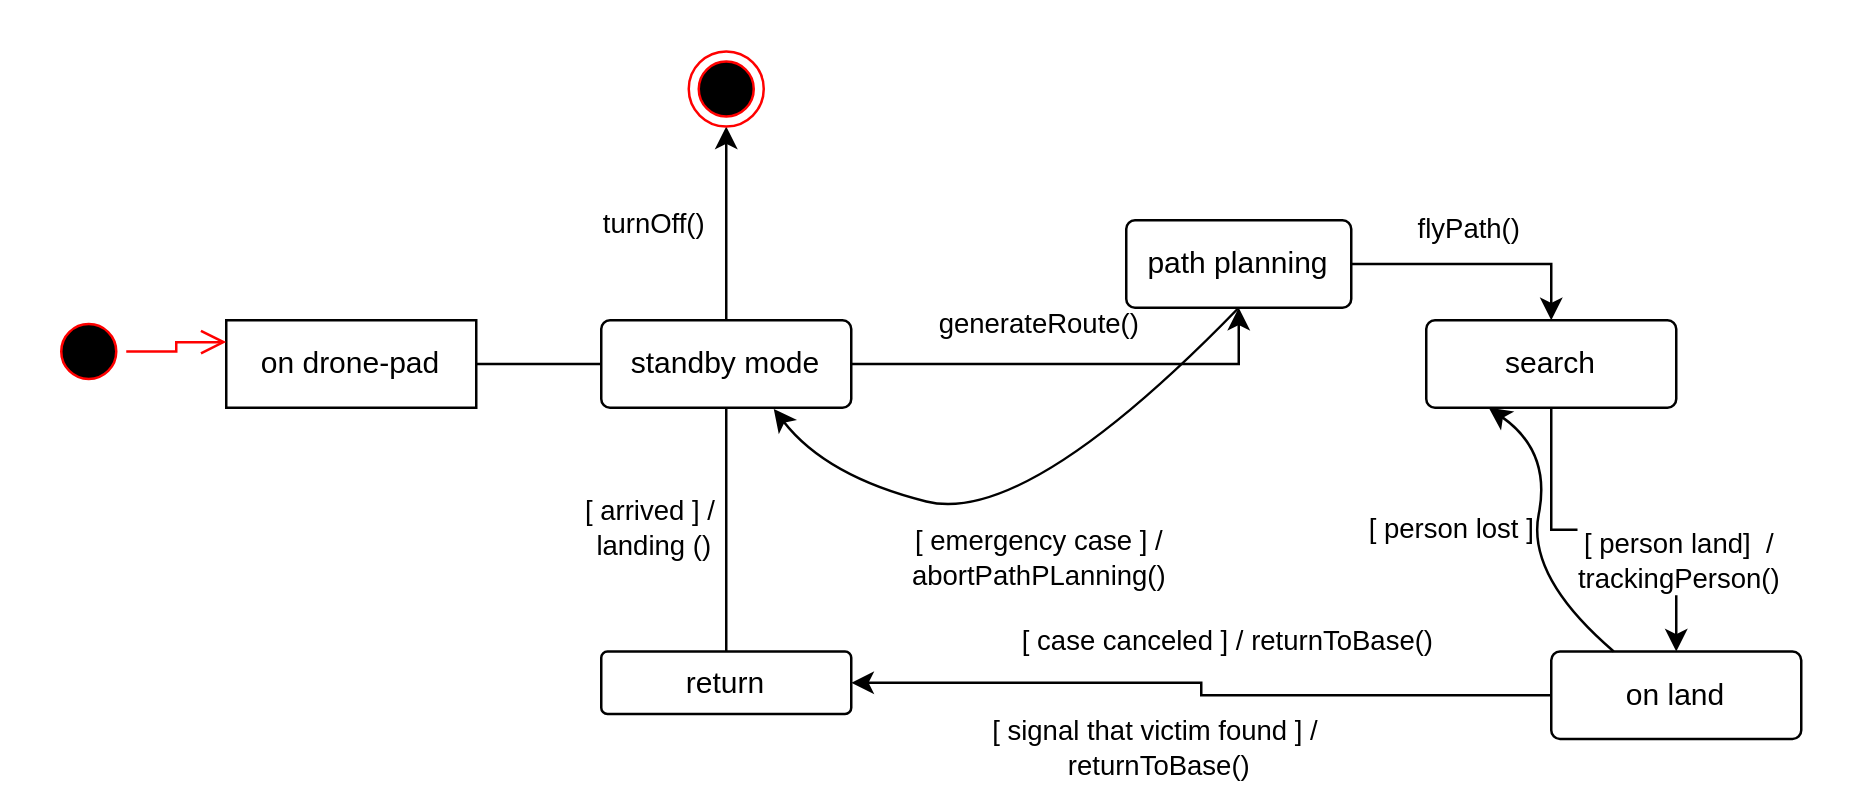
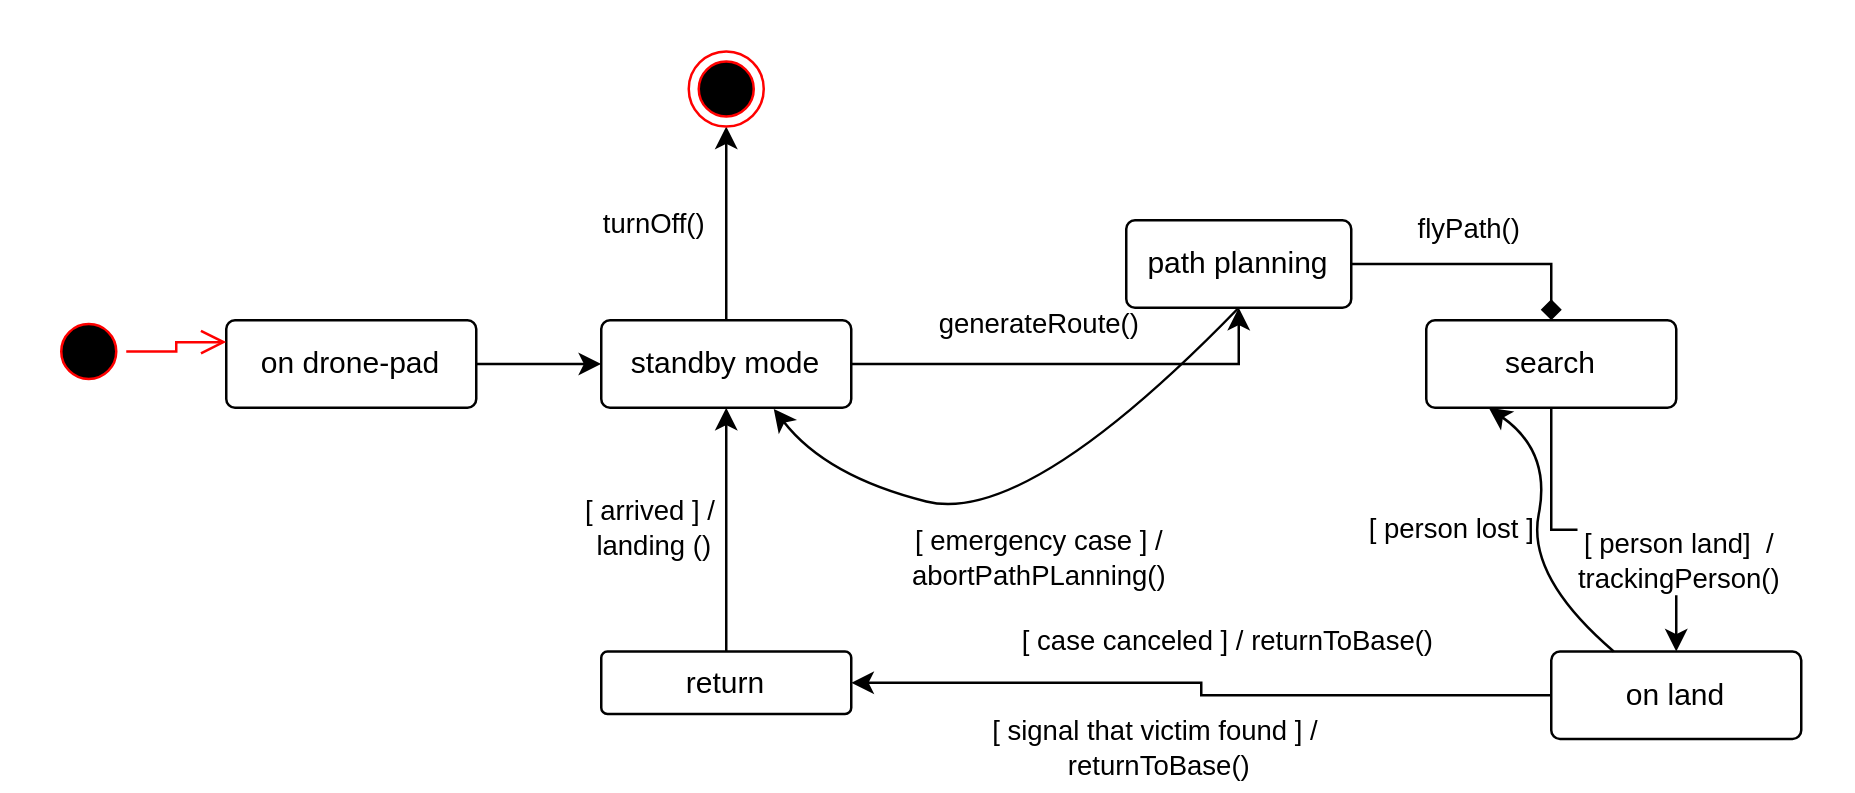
(1551, 301) -> (1551, 300)
(351, 364) -> (351, 364)
(590, 364) -> (583, 364)
(726, 418) -> (726, 425)
